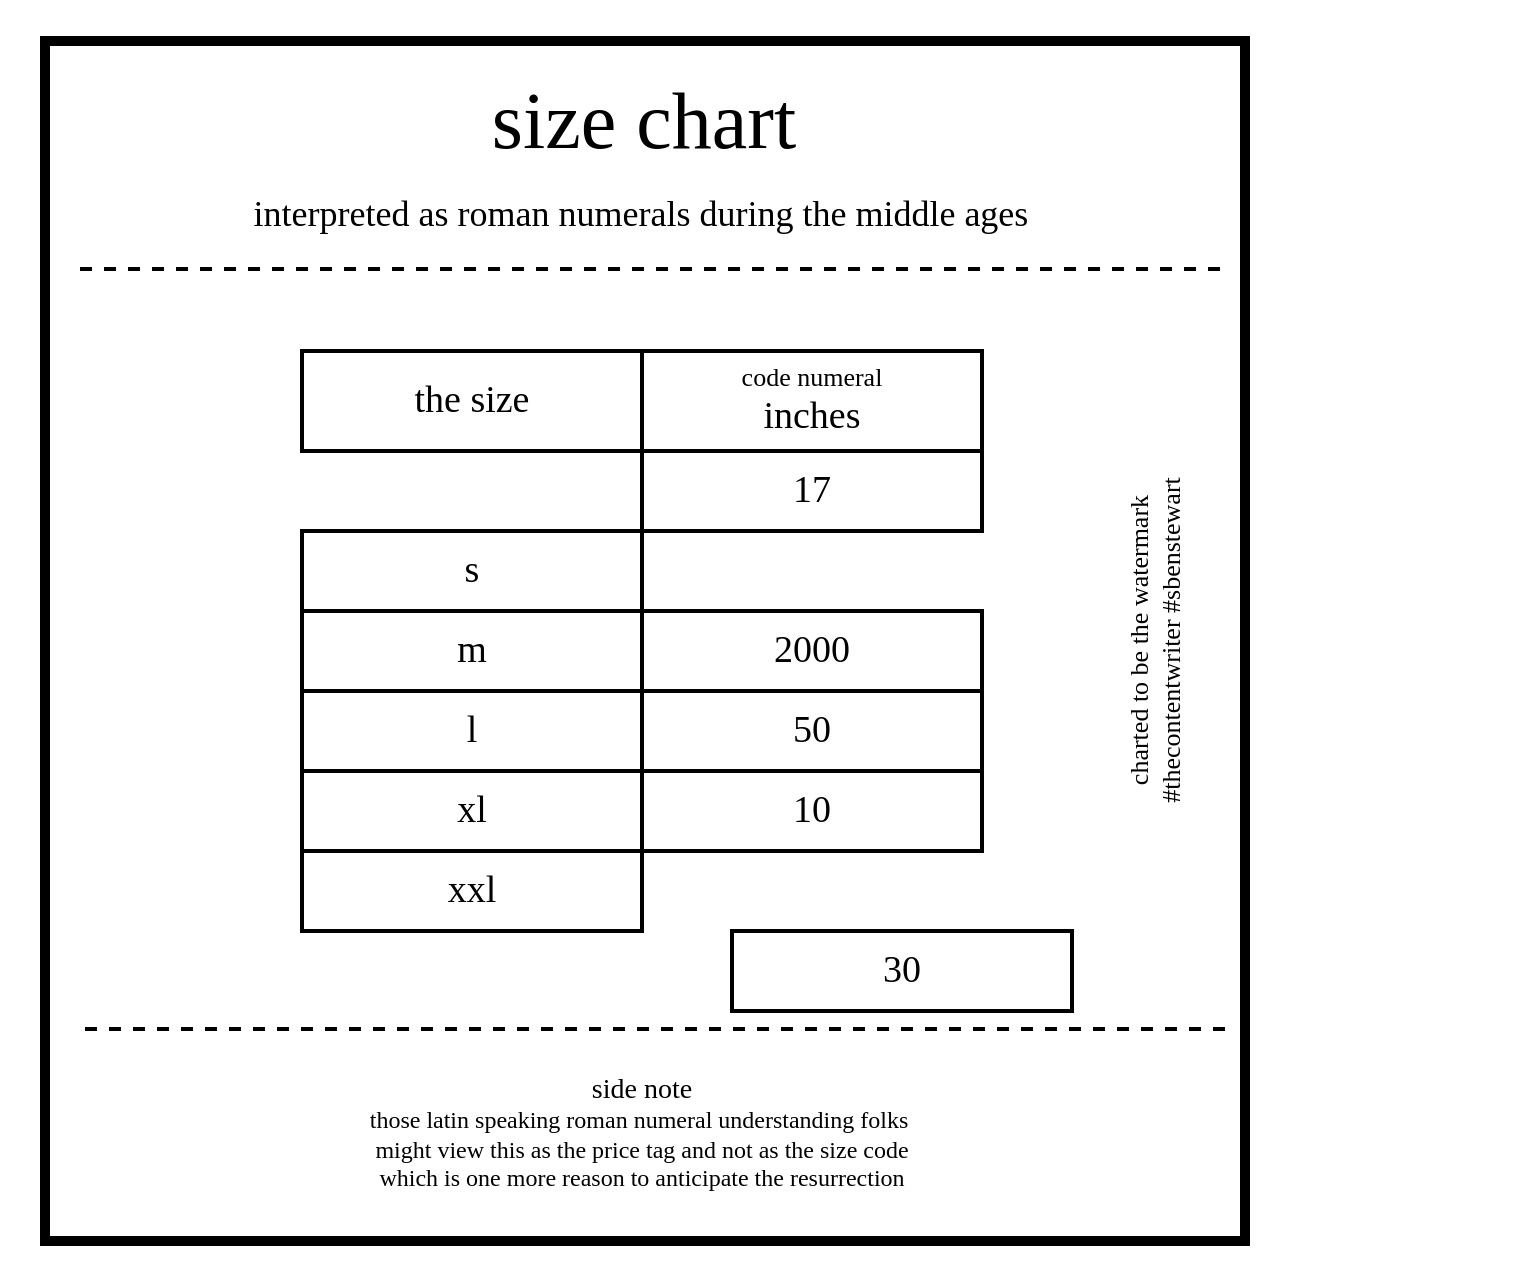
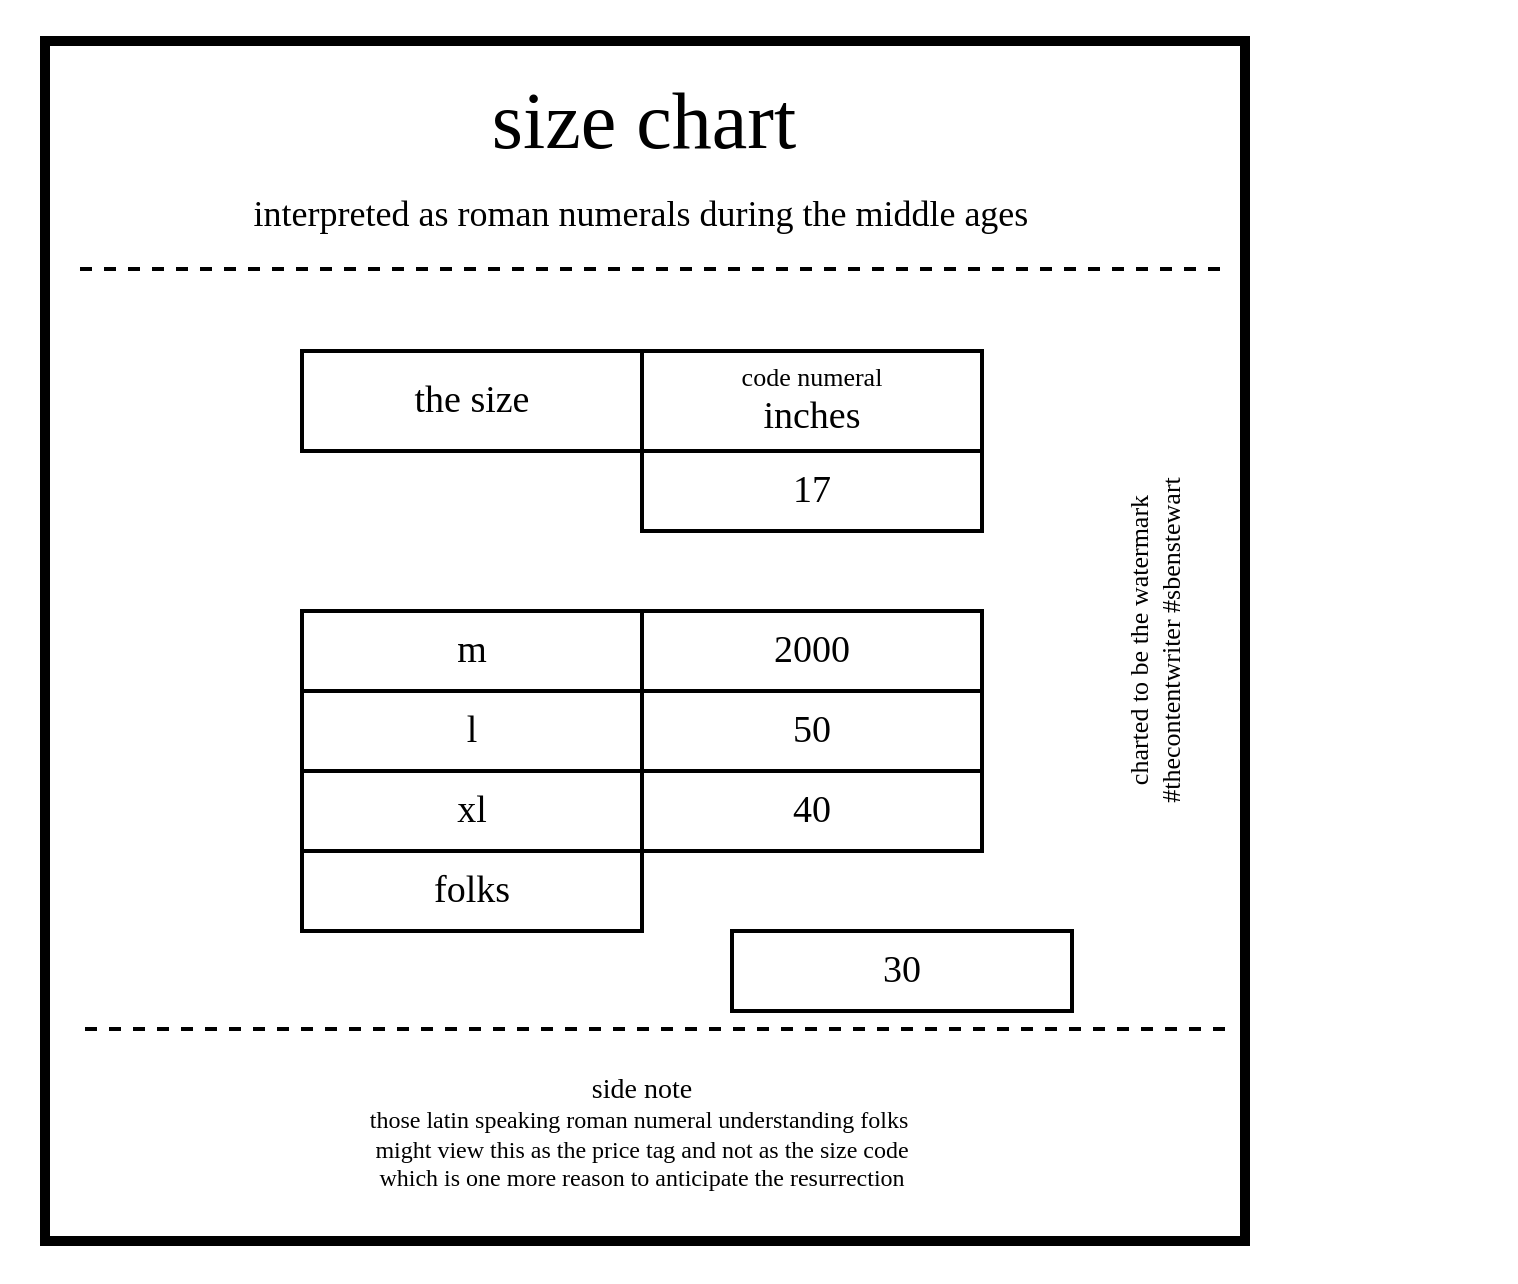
(472, 571) -> none
(813, 811) -> (813, 811)
(473, 891) -> (473, 891)
